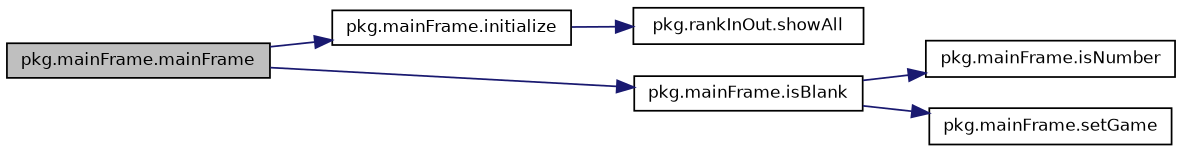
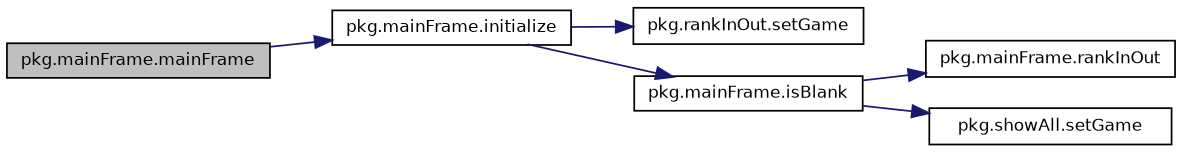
(748, 26) -> (748, 26)
(1050, 59) -> (1050, 59)
(444, 77) -> (592, 59)
(1050, 126) -> (1050, 126)
